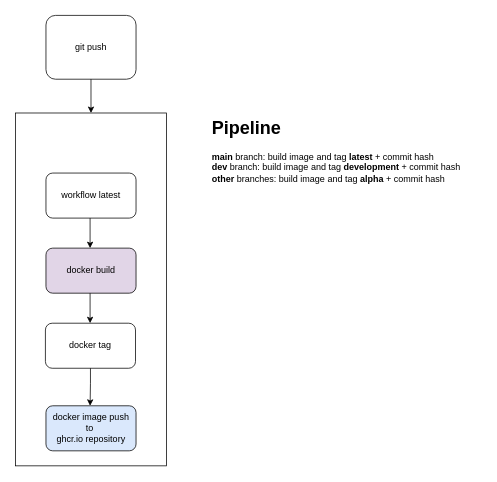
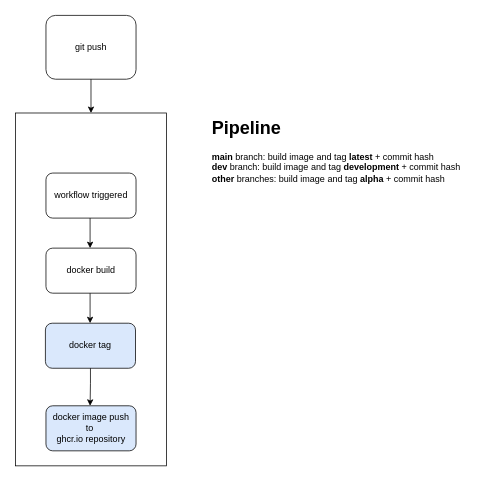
(91, 195) -> (91, 195)
(91, 270) -> (91, 270)
(90, 345) -> (90, 345)
